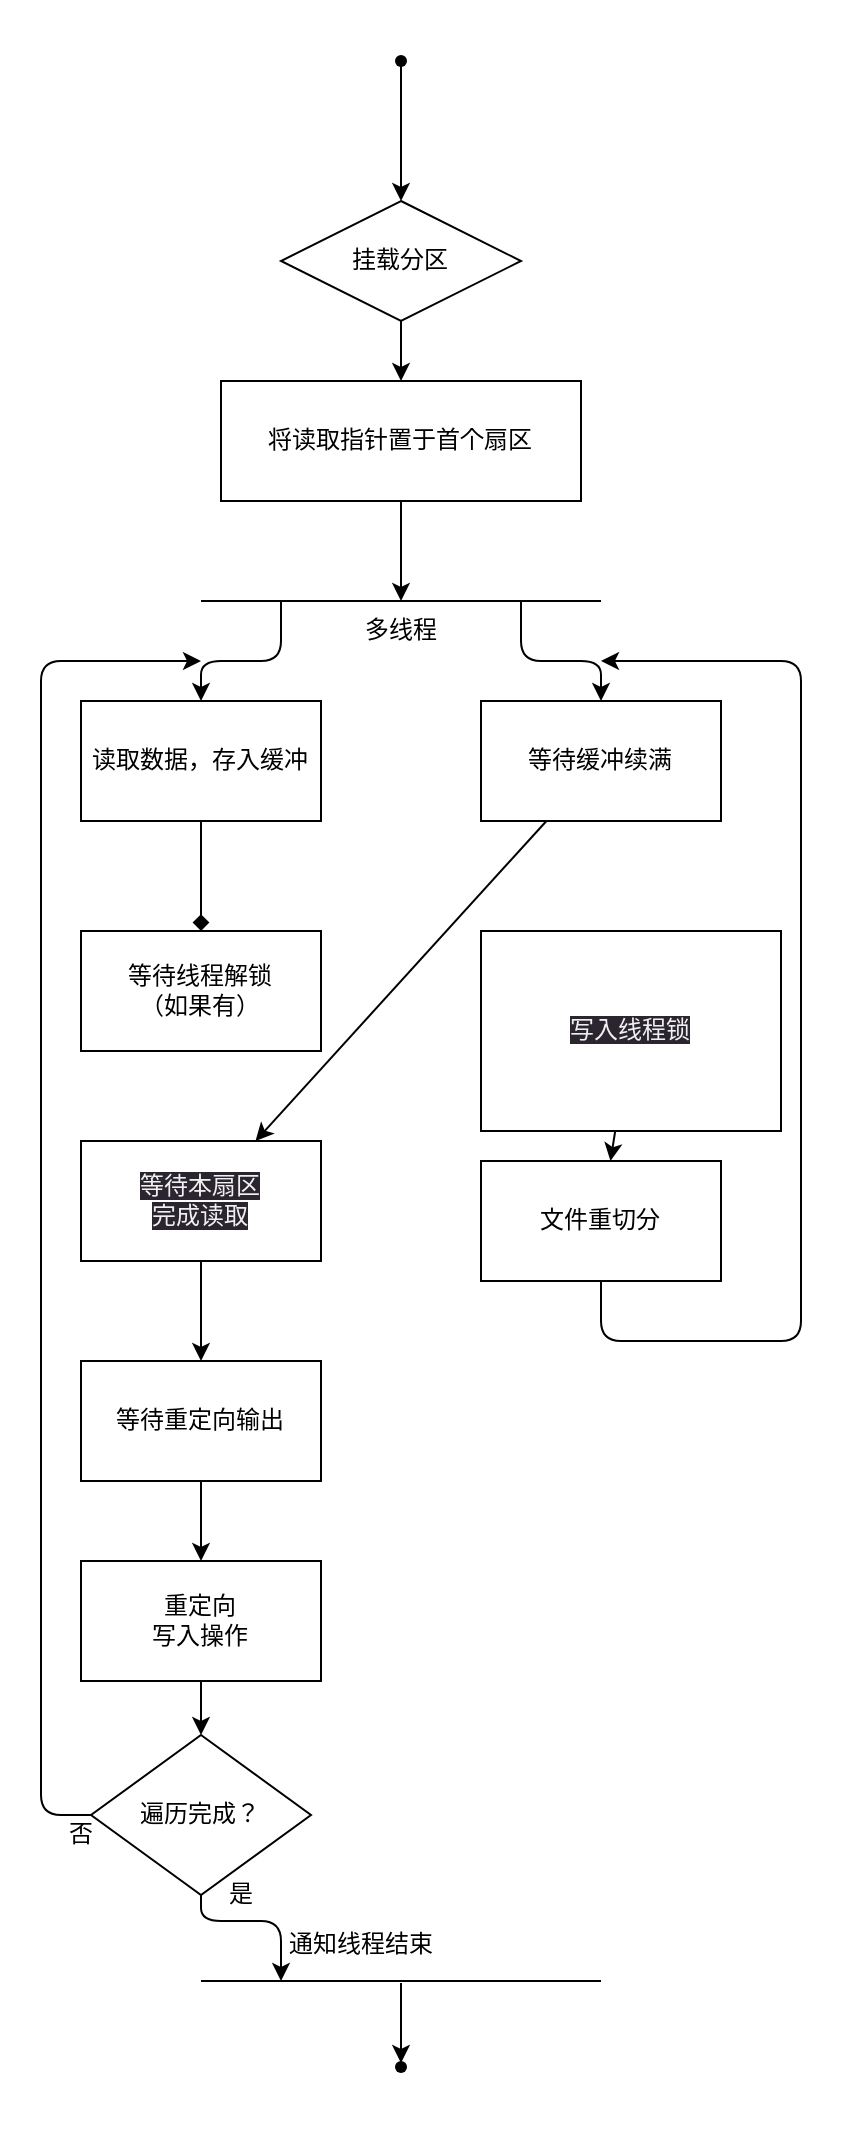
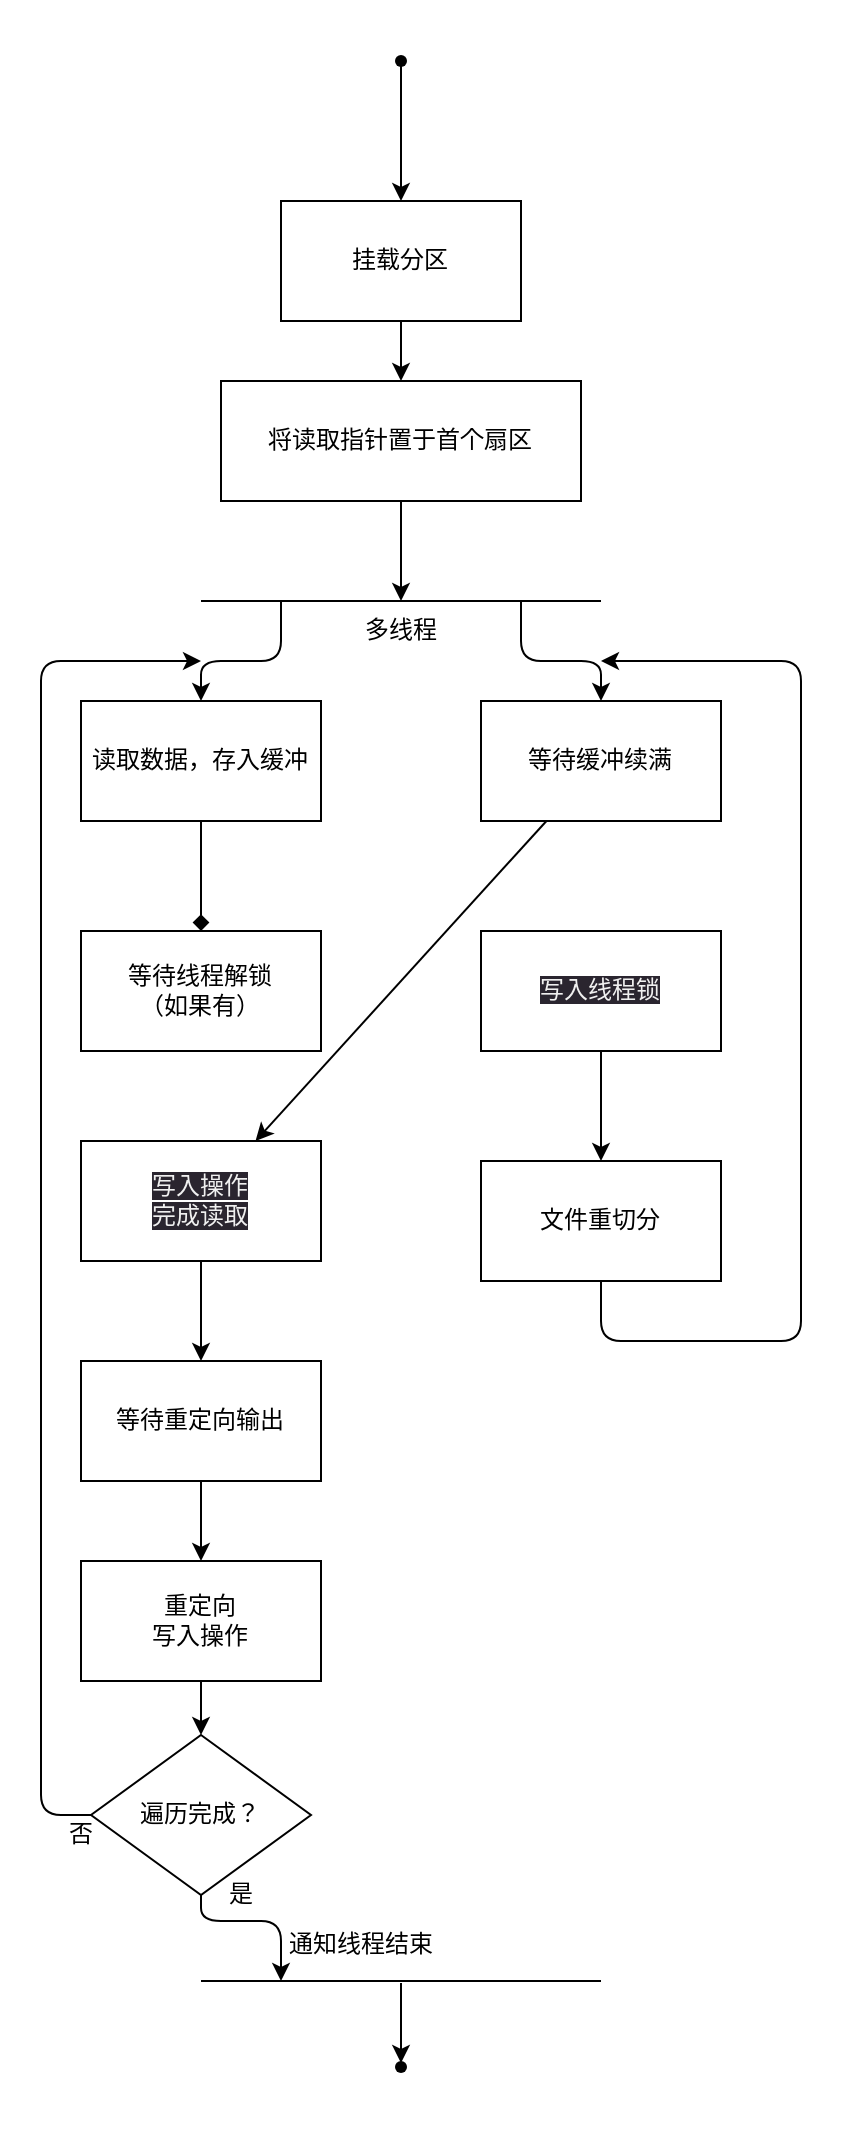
(401, 261) -> (401, 261)
(631, 1031) -> (601, 991)
(201, 1201) -> (201, 1201)
